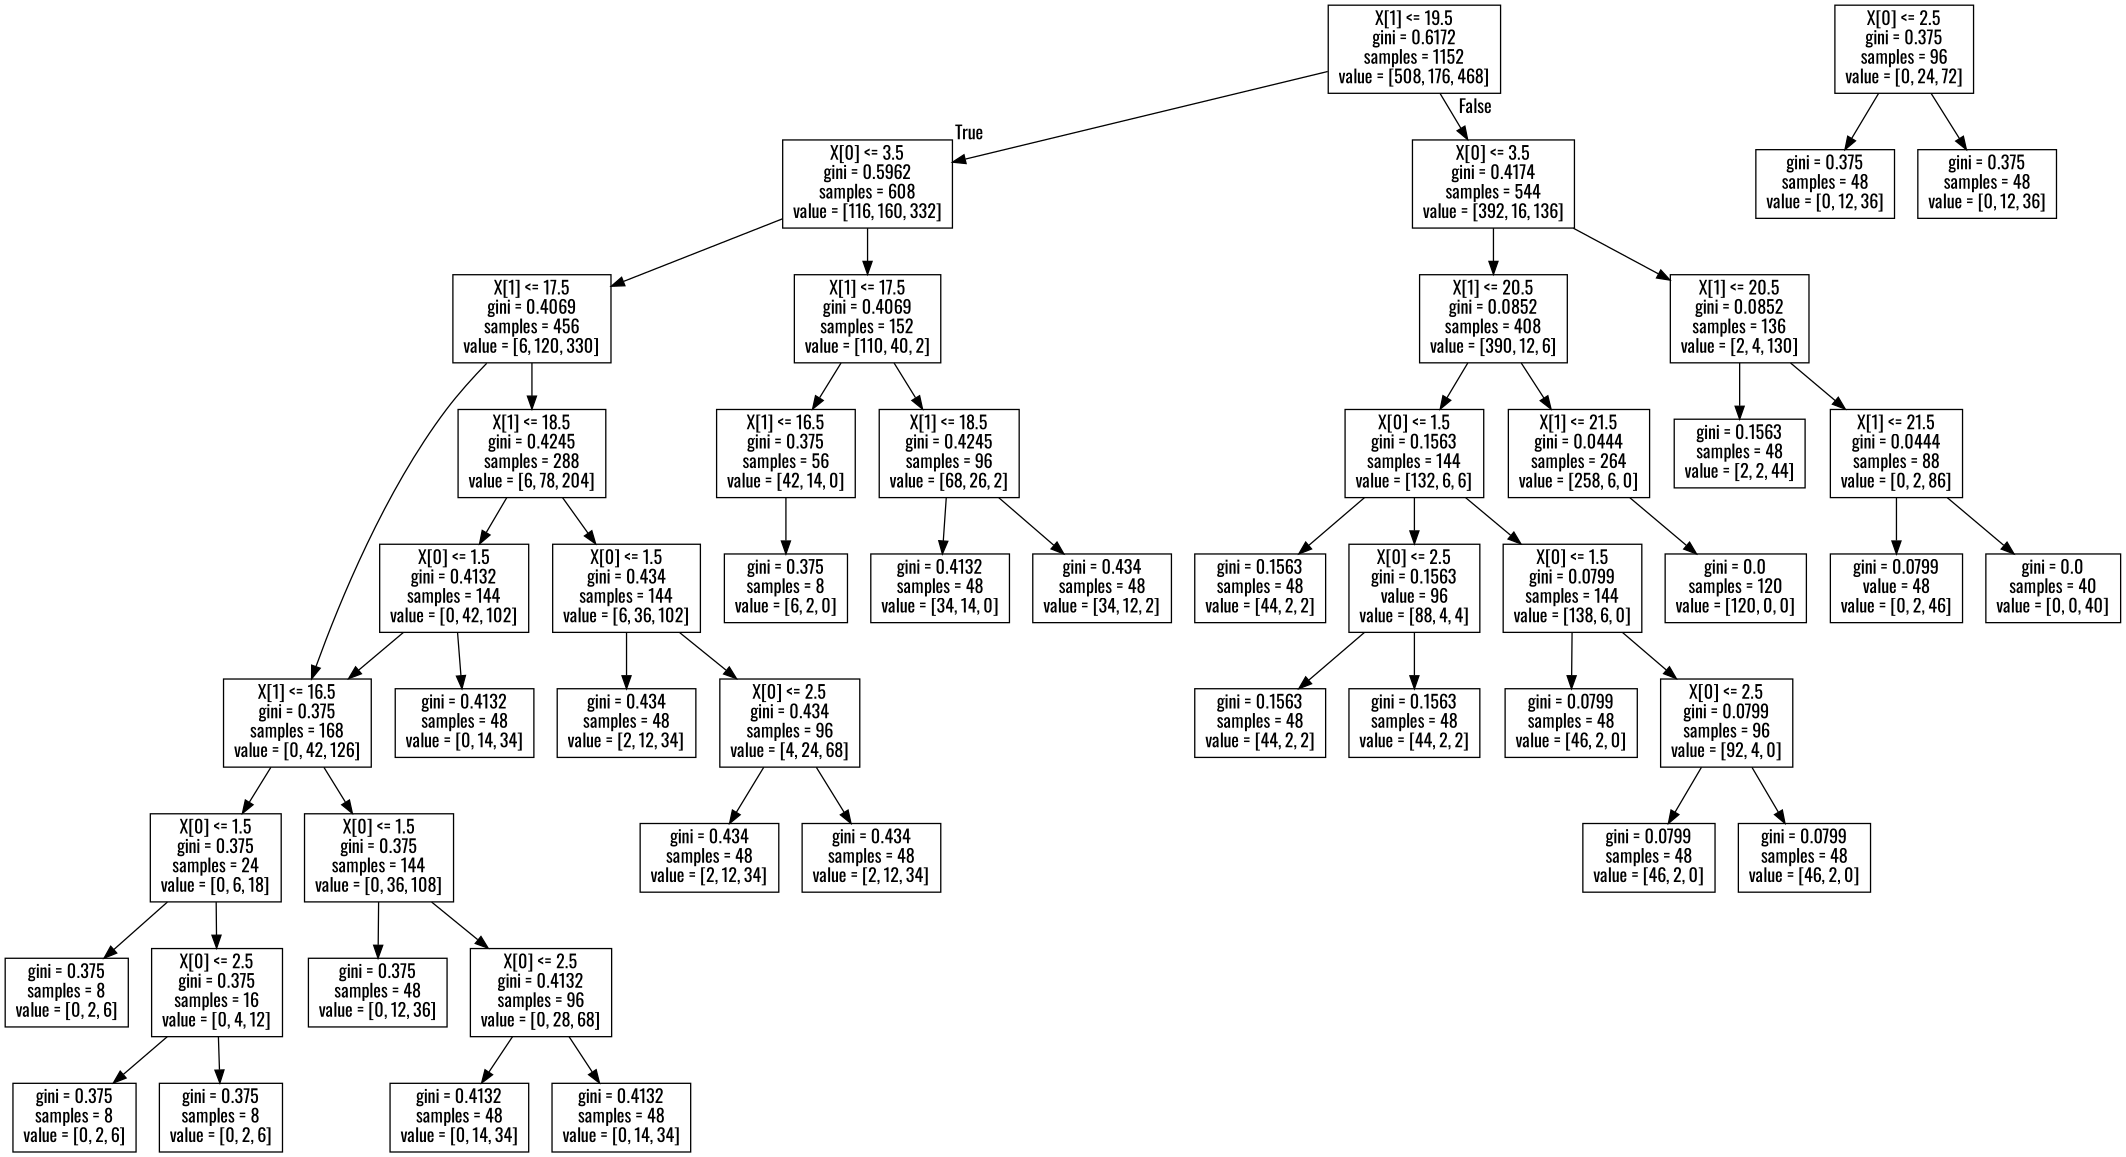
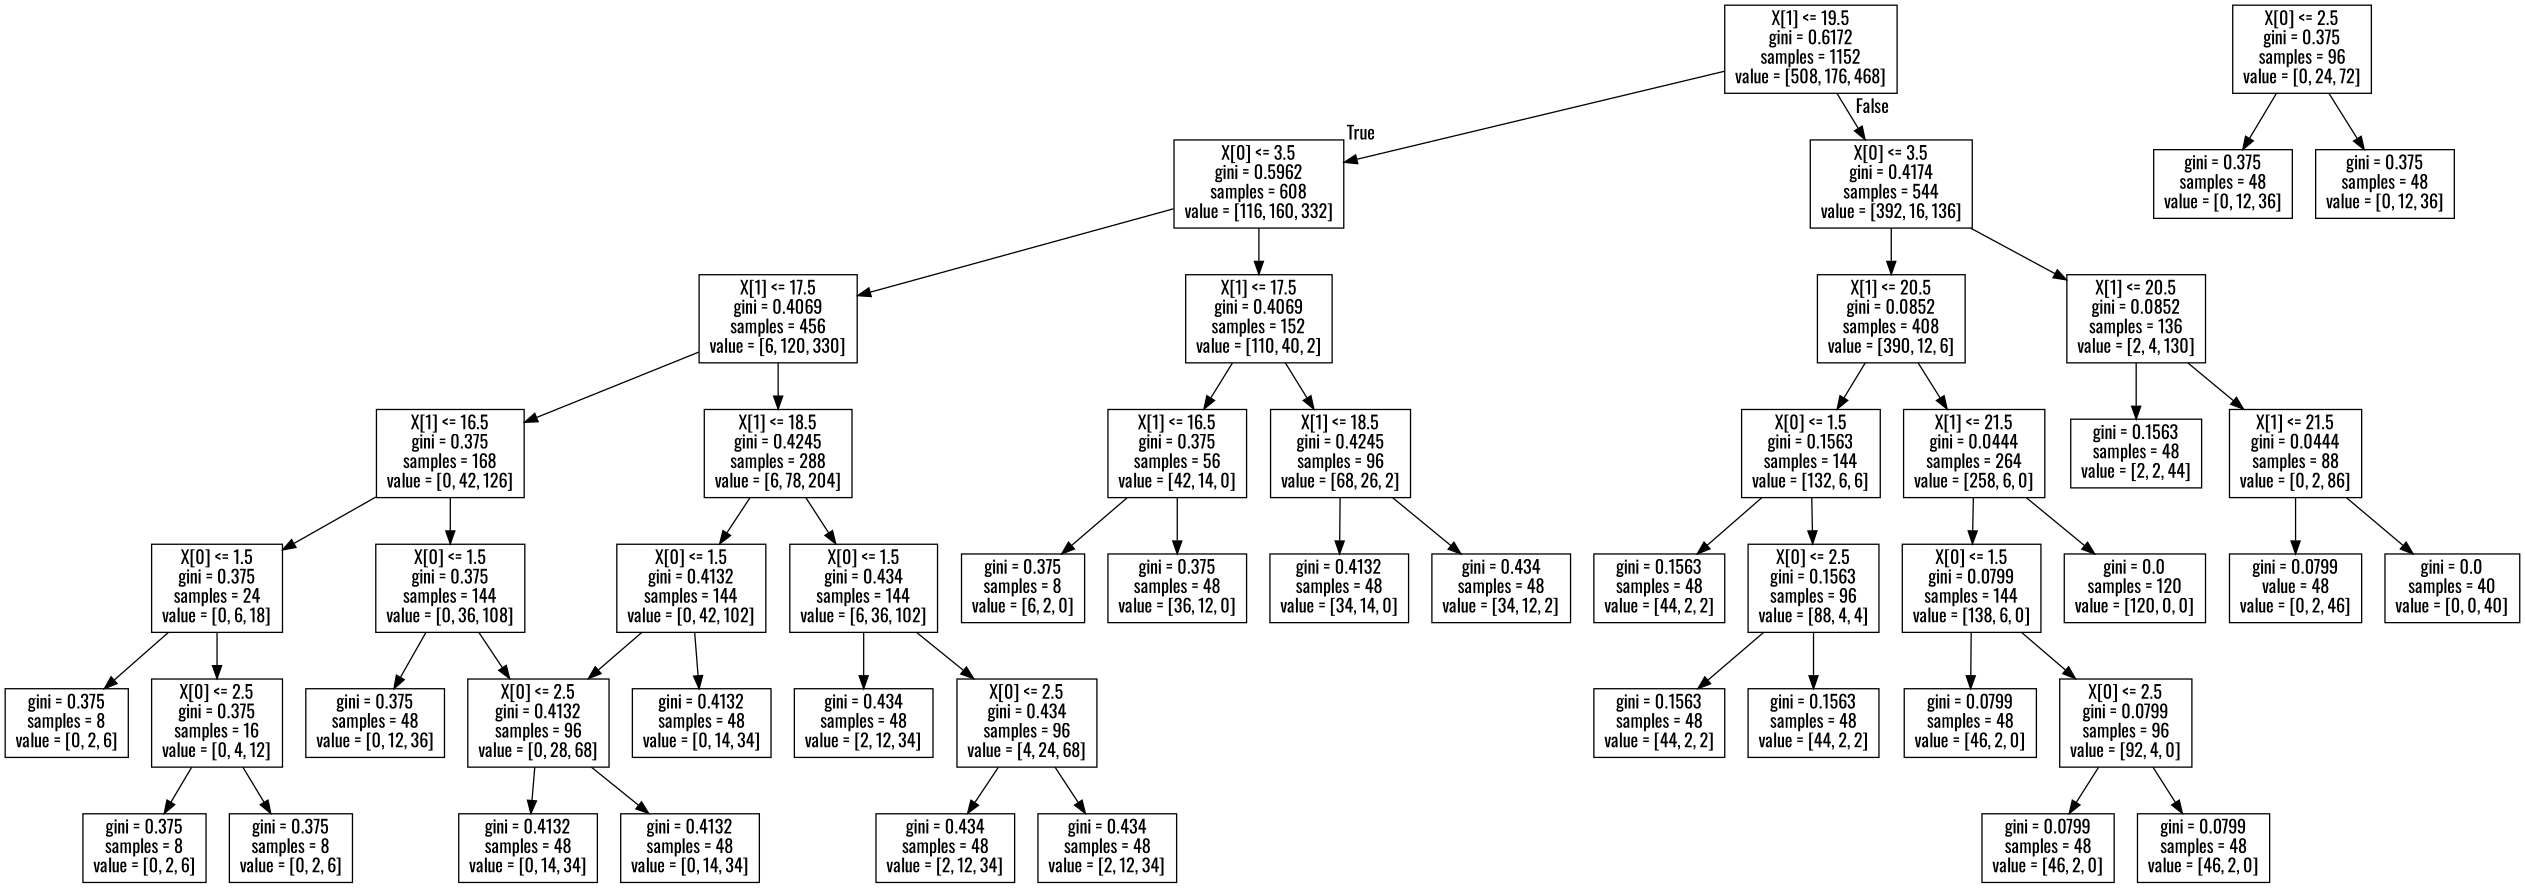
(1488, 517) -> (1973, 514)
none -> (1177, 588)
(1414, 588) -> (1814, 588)
(381, 651) -> (620, 651)
